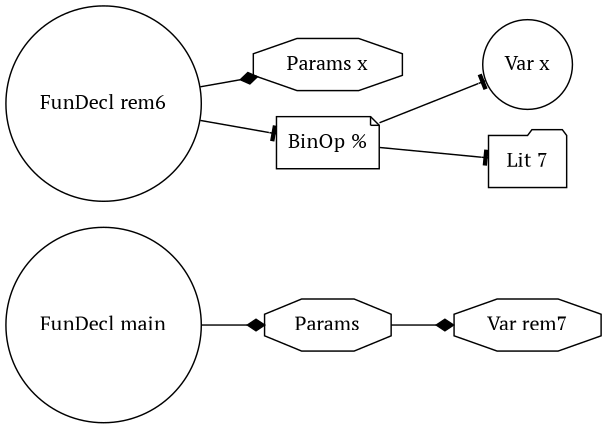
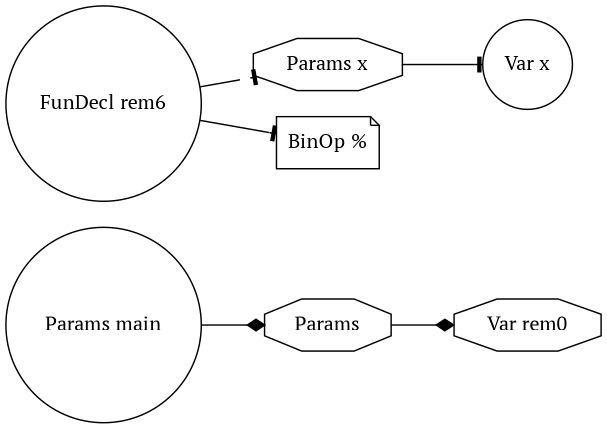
(220, 83) -> (220, 83)
(429, 103) -> (438, 65)
(528, 161) -> none
(104, 325) -> (104, 325)
(528, 325) -> (528, 325)
